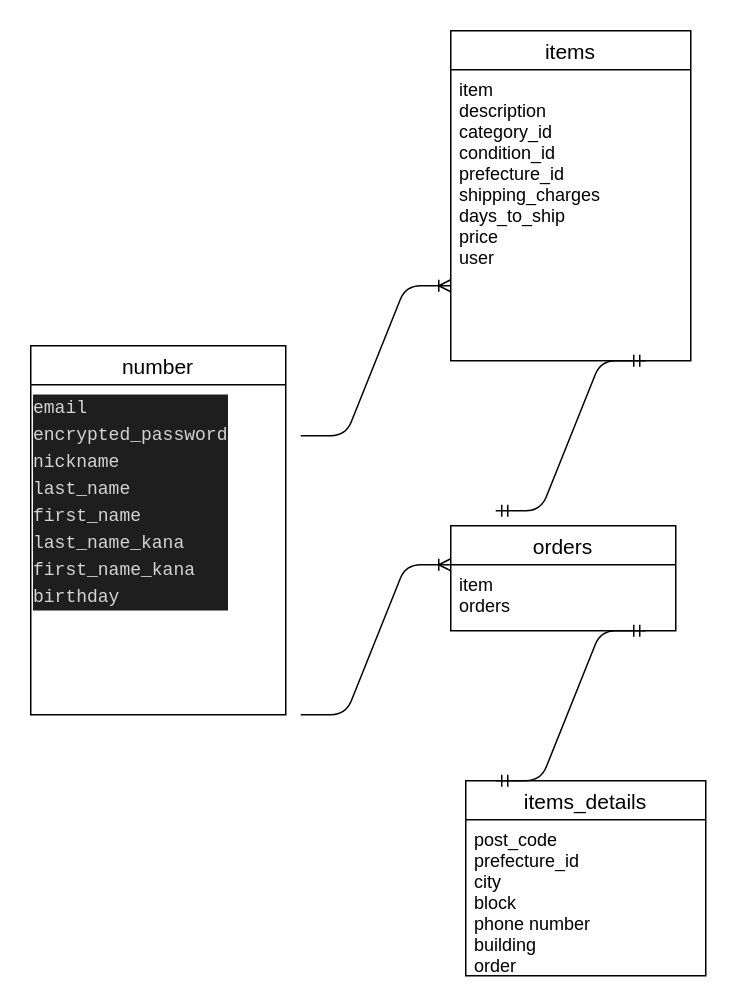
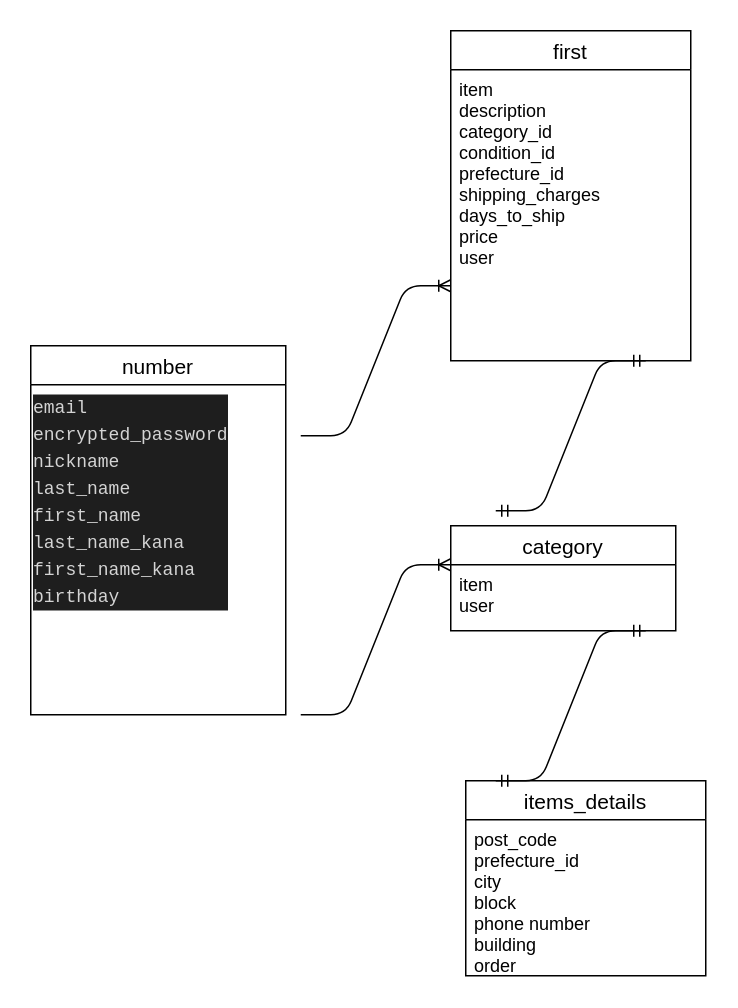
(570, 52) -> (570, 52)
(563, 547) -> (563, 547)
(477, 585) -> (477, 585)
